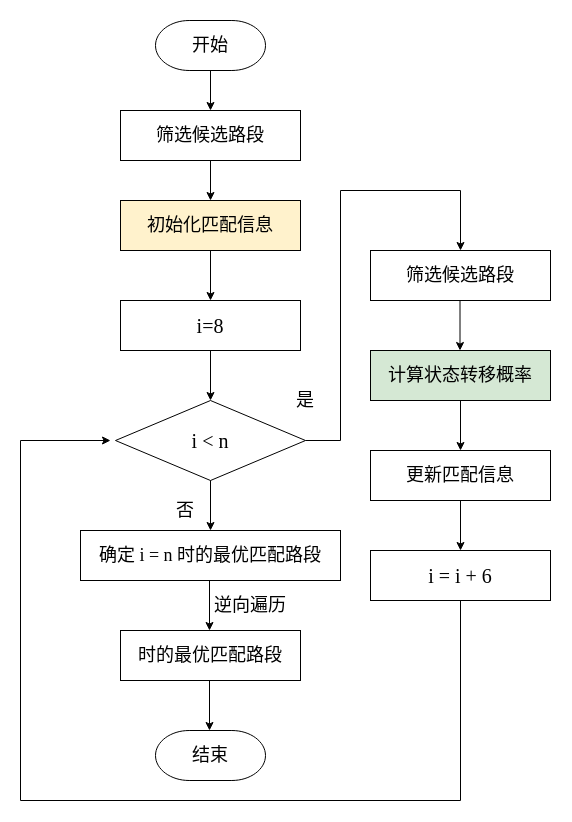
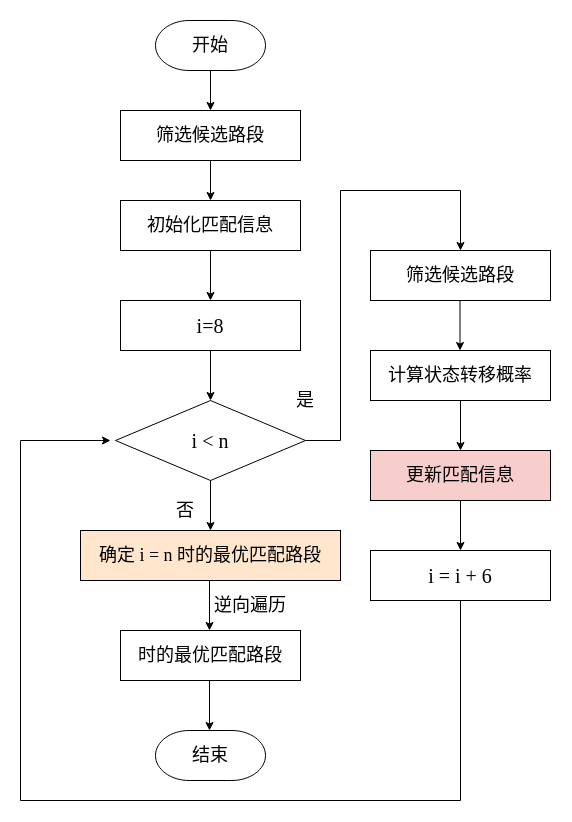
(211, 226) -> (211, 226)
(461, 376) -> (461, 376)
(461, 476) -> (461, 476)
(211, 556) -> (211, 556)
